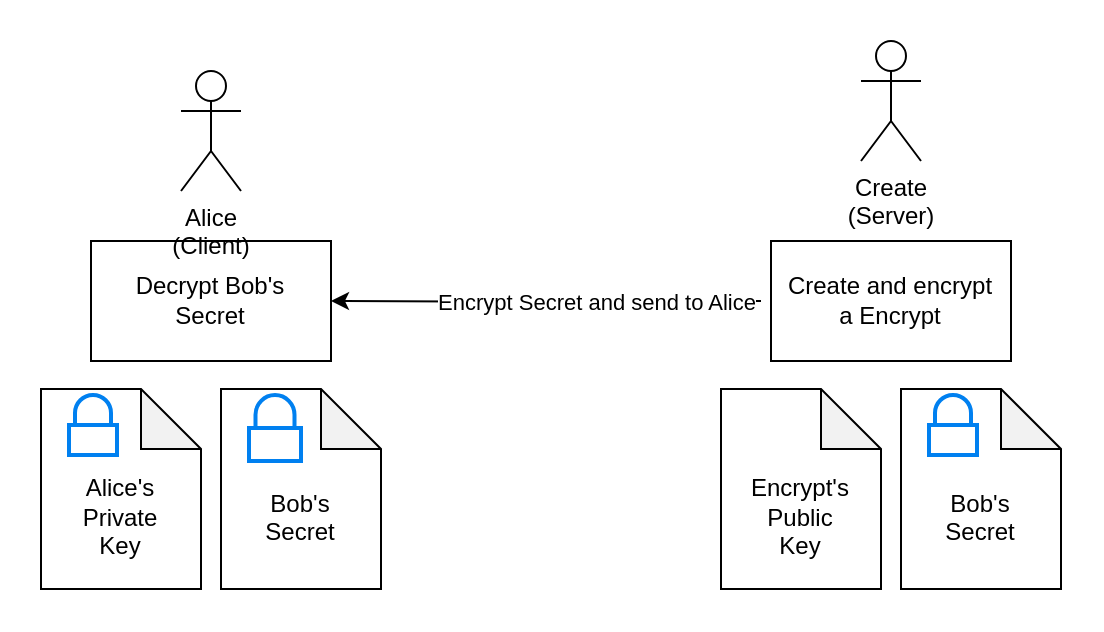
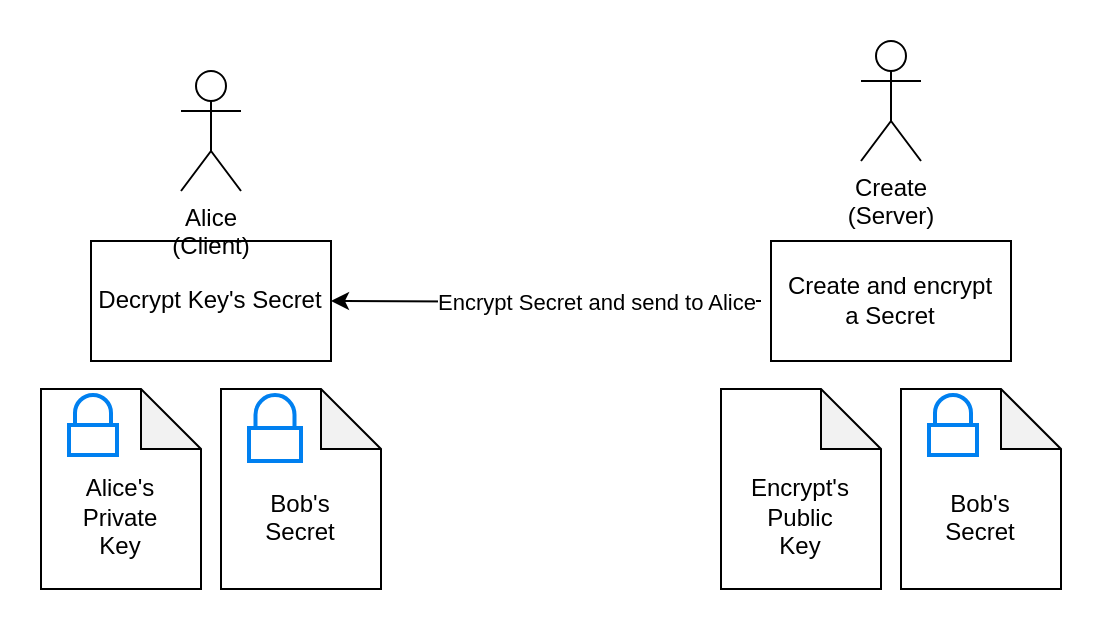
(211, 301) -> (211, 301)
(891, 301) -> (891, 301)
